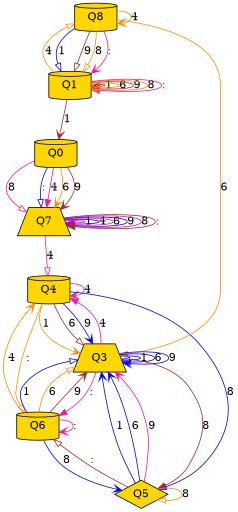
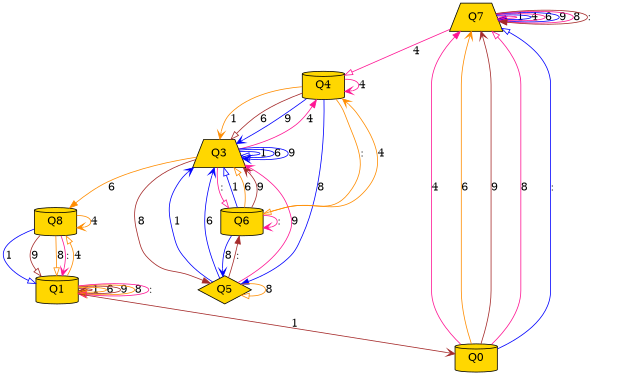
(220, 182) -> (133, 172)
(85, 395) -> (218, 185)
(93, 468) -> (234, 261)
